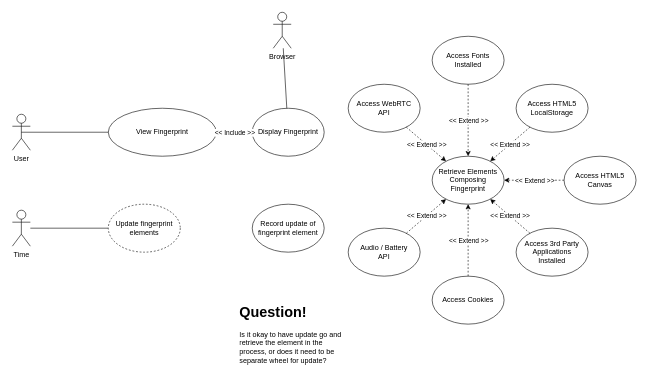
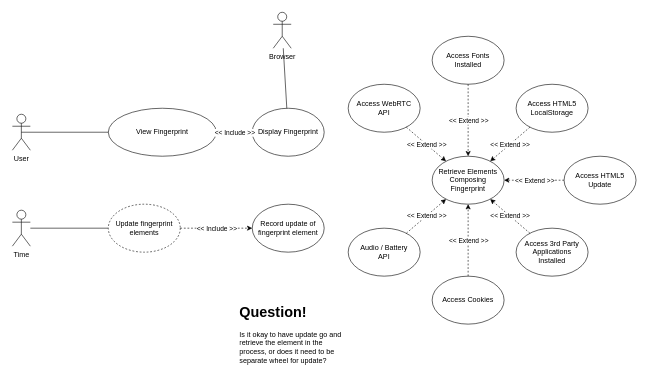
(600, 180) -> (600, 180)
none -> (221, 228)
